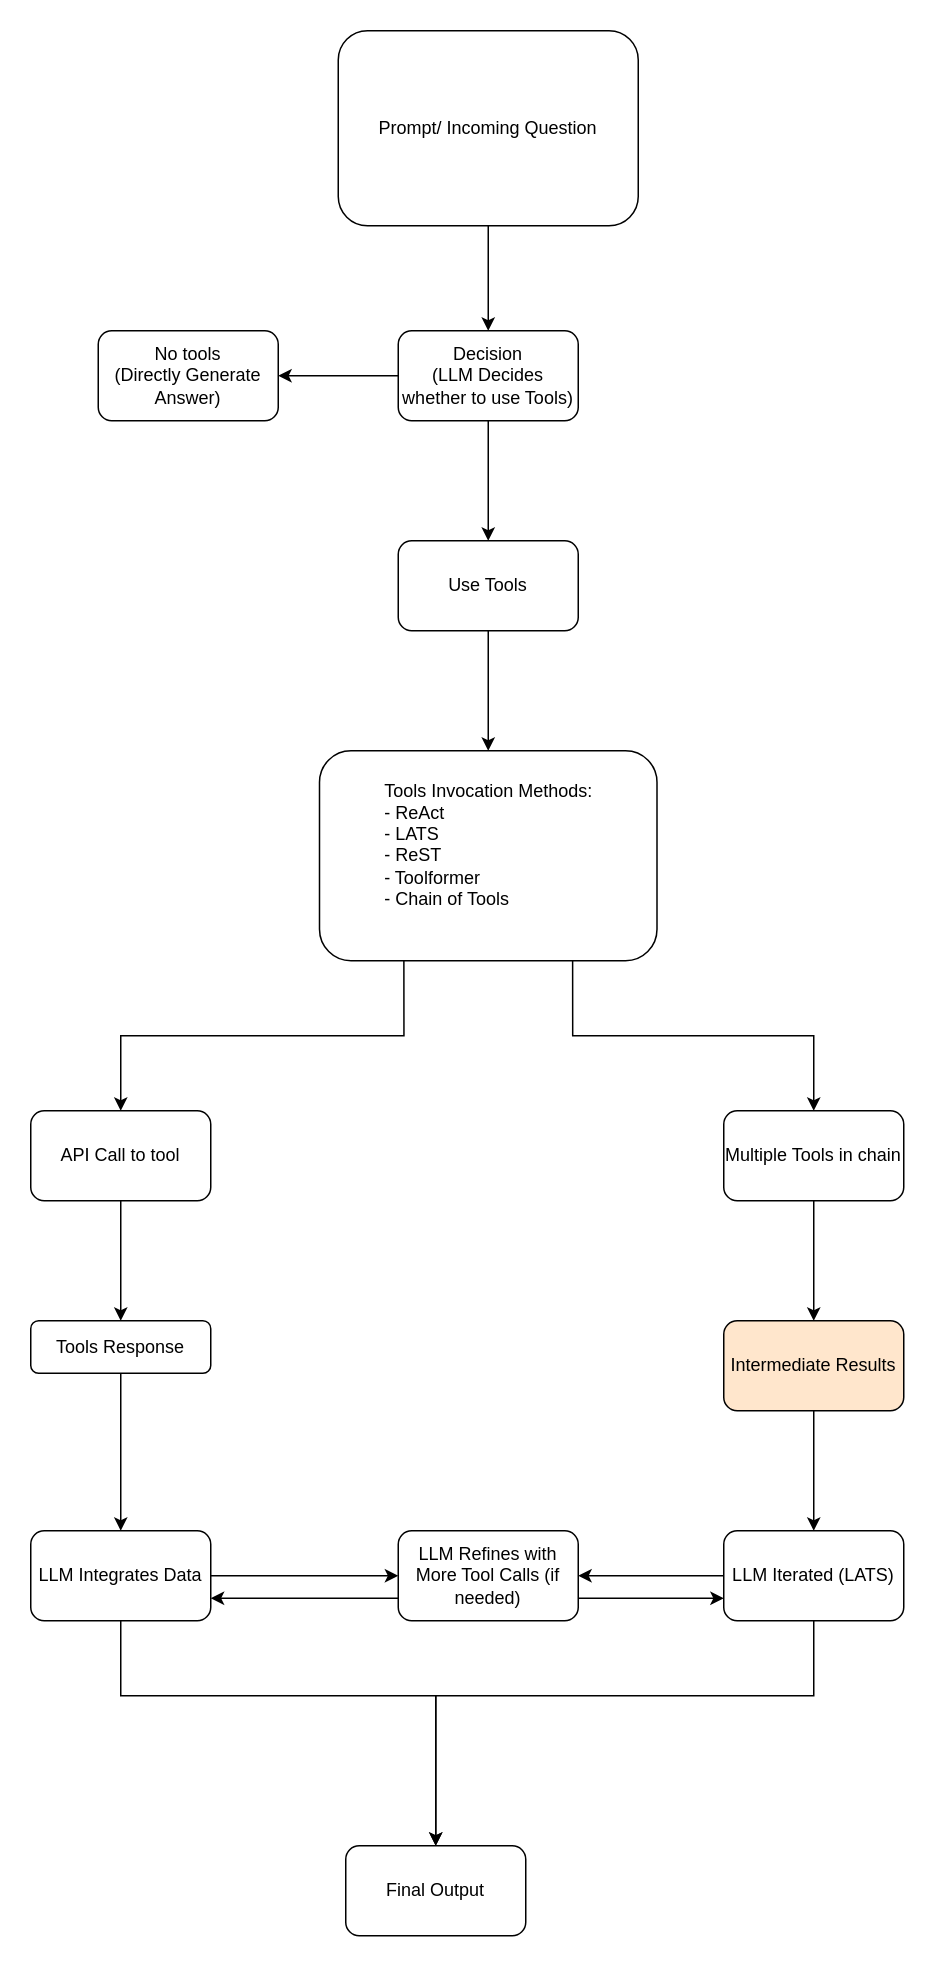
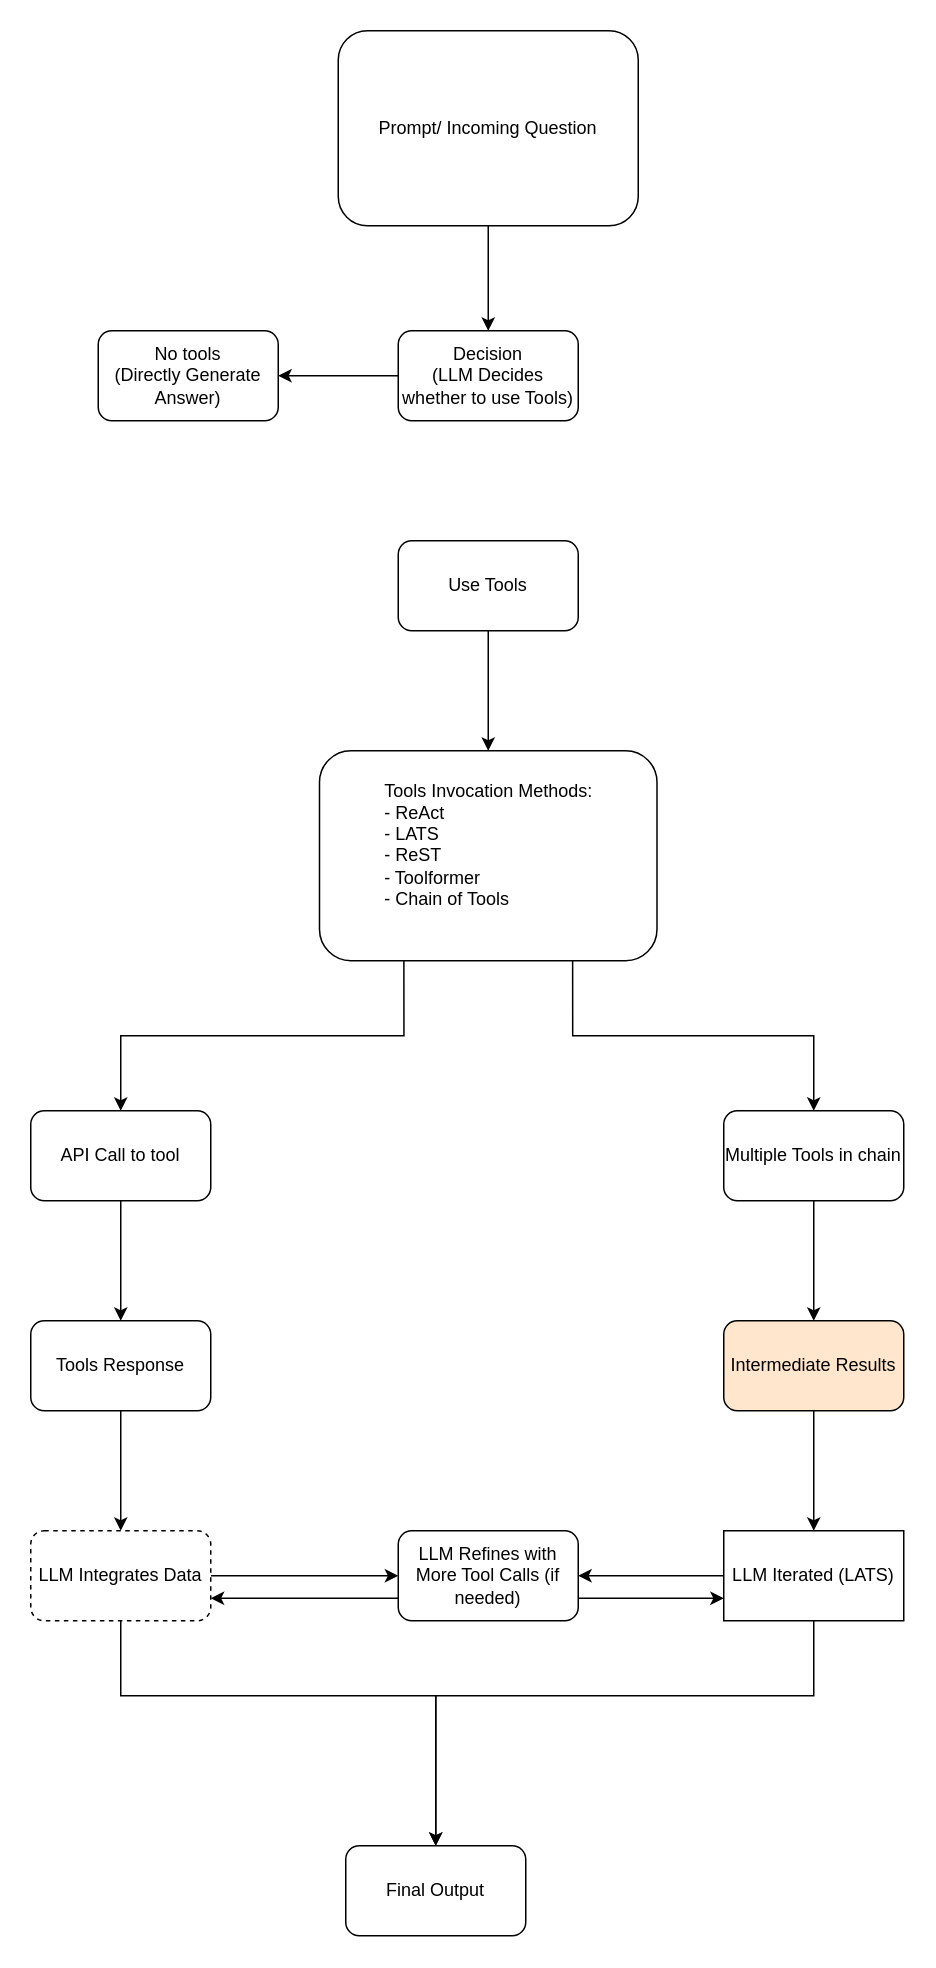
(488, 476) -> none
(121, 1347) -> (121, 1366)
(121, 1576) -> (121, 1576)
(814, 1576) -> (814, 1576)
